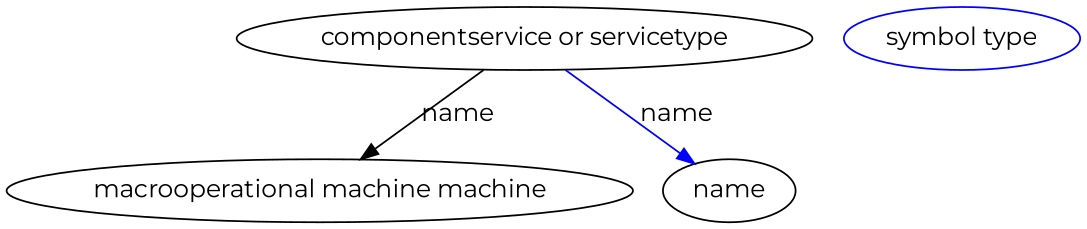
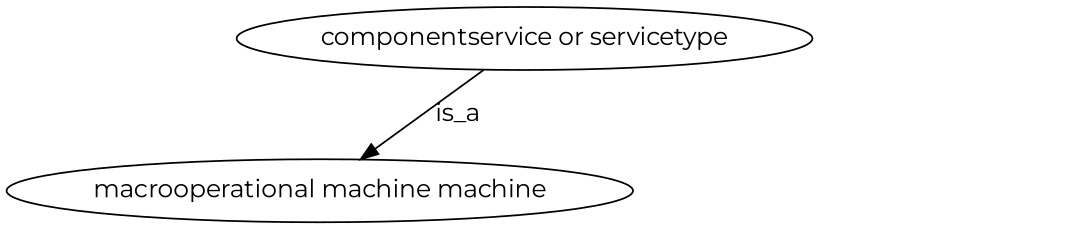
(962, 38) -> none
(458, 115) -> (458, 115)
(729, 191) -> none
